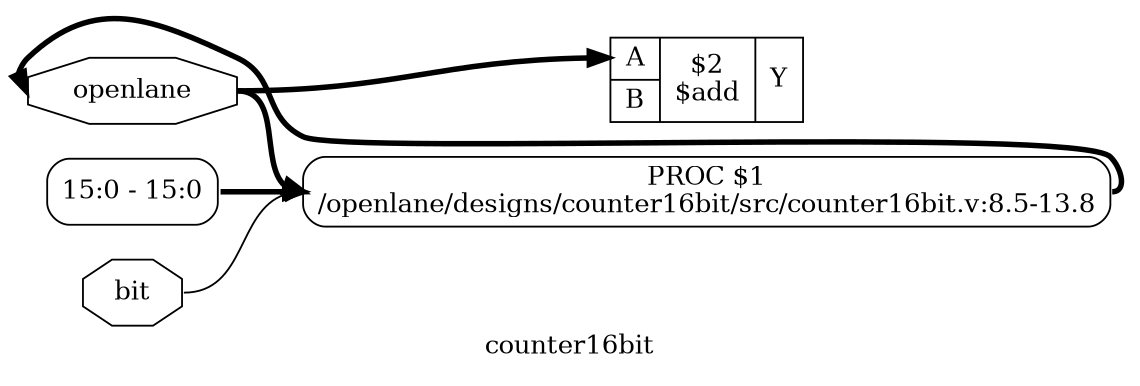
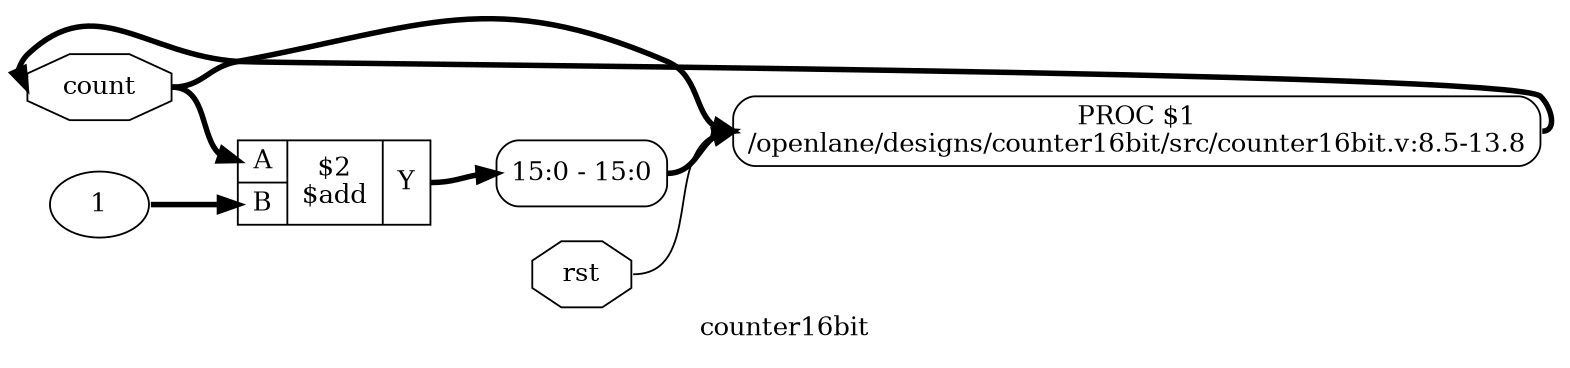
(132, 91) -> (99, 87)
none -> (454, 180)
none -> (99, 205)
(132, 293) -> (582, 274)
